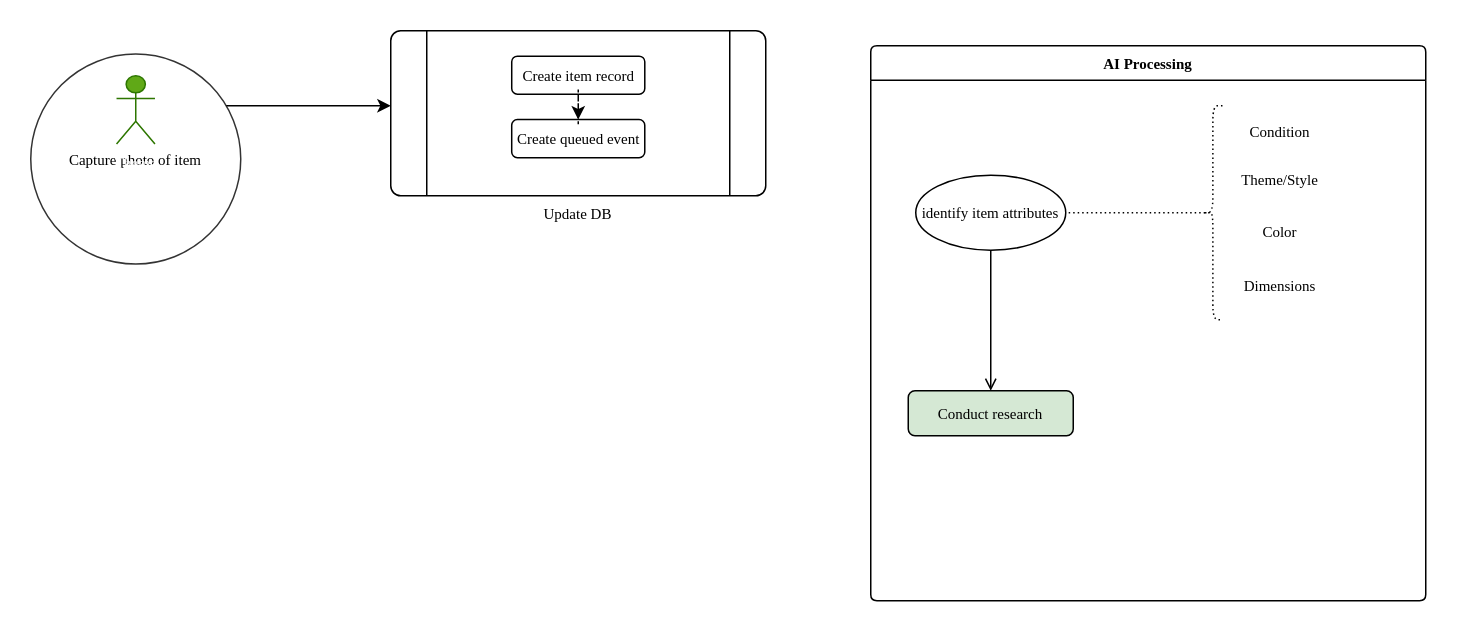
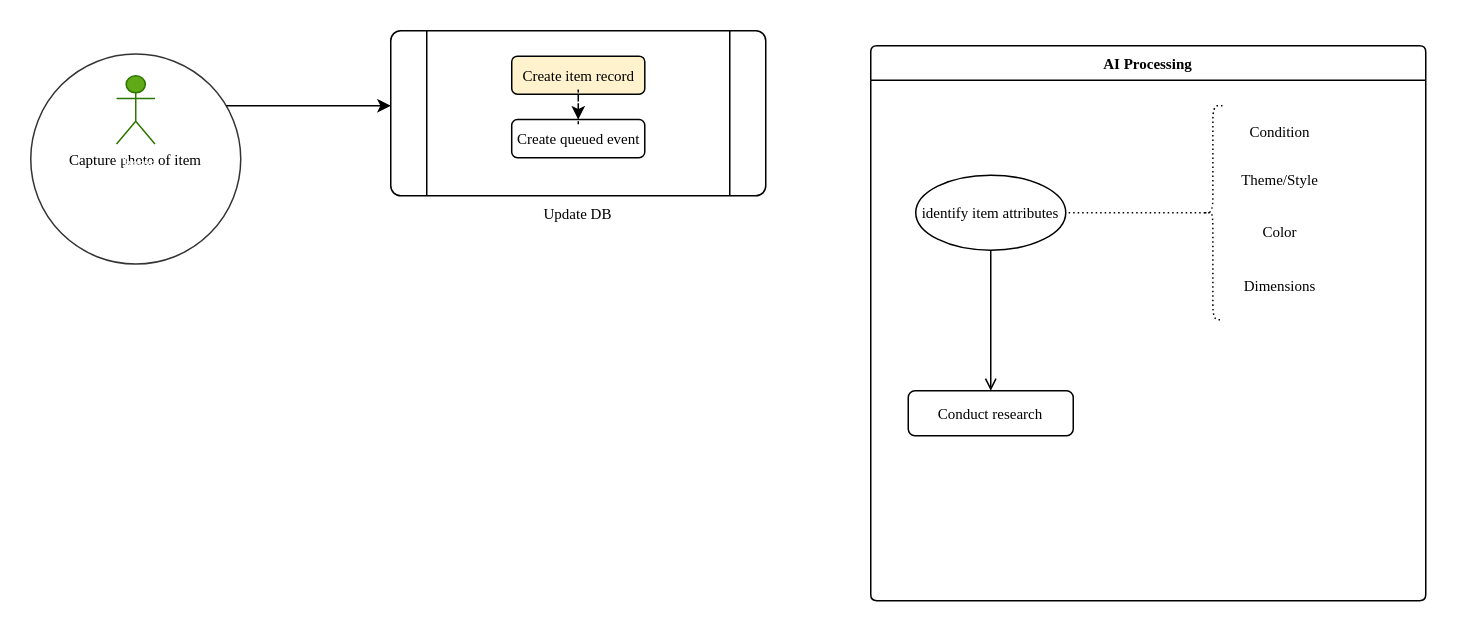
(578, 75) -> (578, 75)
(991, 413) -> (991, 413)
